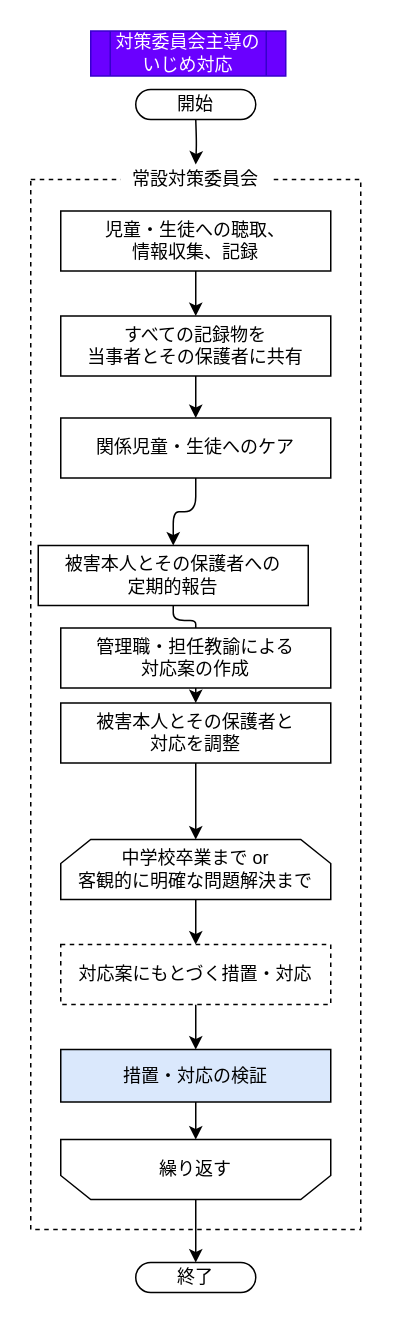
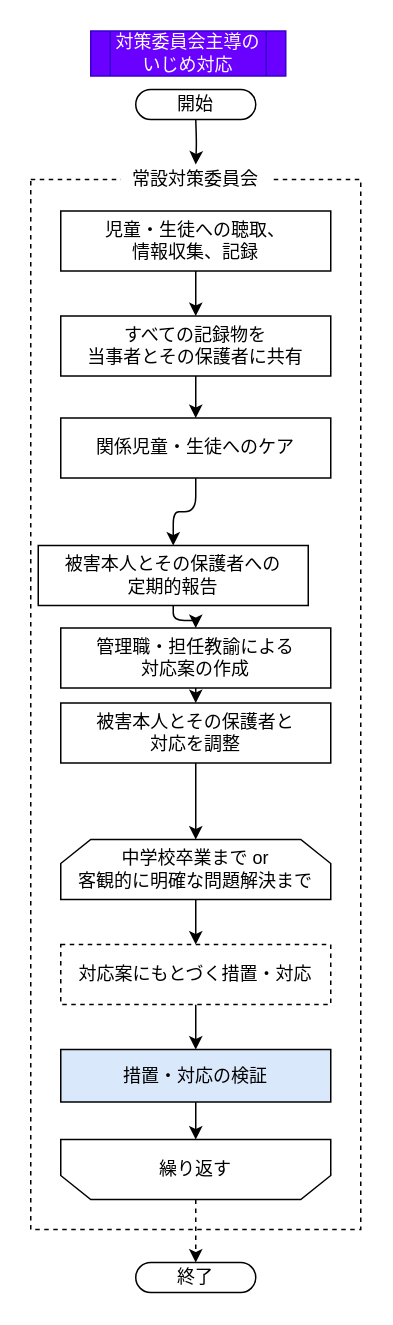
(194, 621) -> (194, 620)
(196, 1227) -> (196, 1227)
